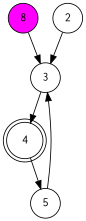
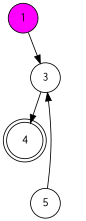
(23, 18) -> (23, 18)
(68, 18) -> none
(34, 170) -> none
